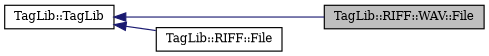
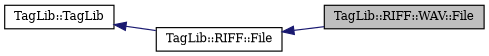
(225, 17) -> (309, 29)
